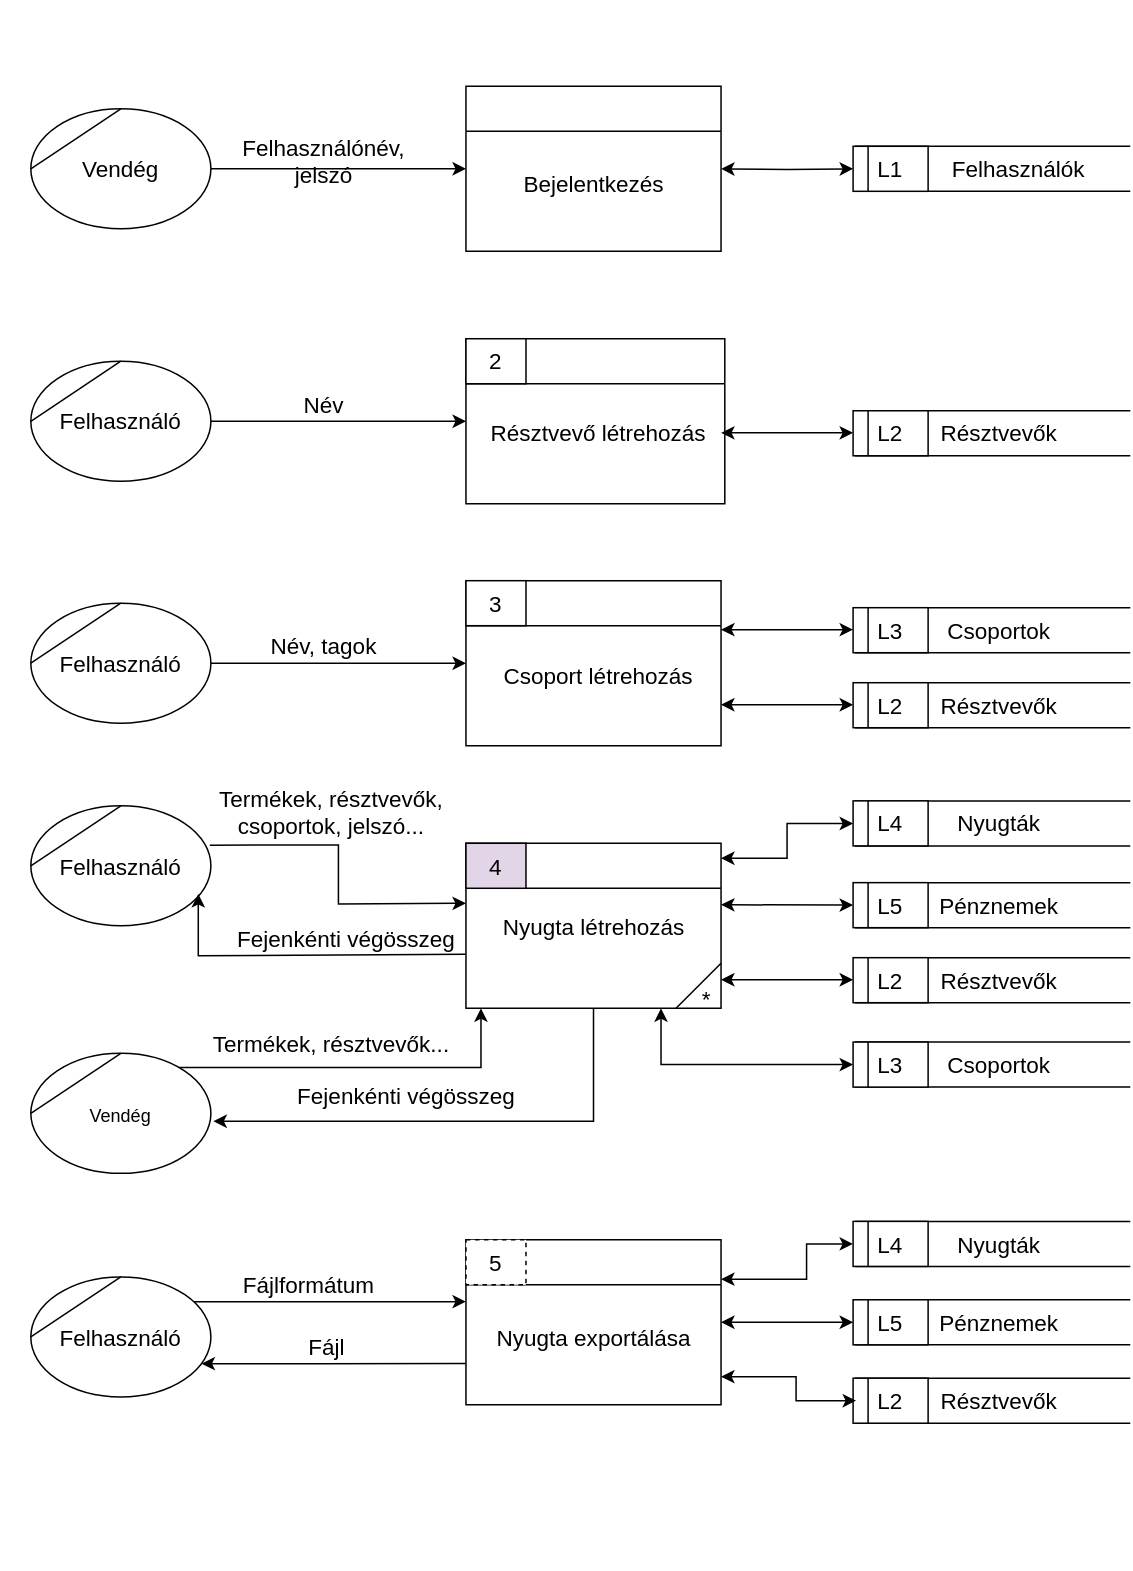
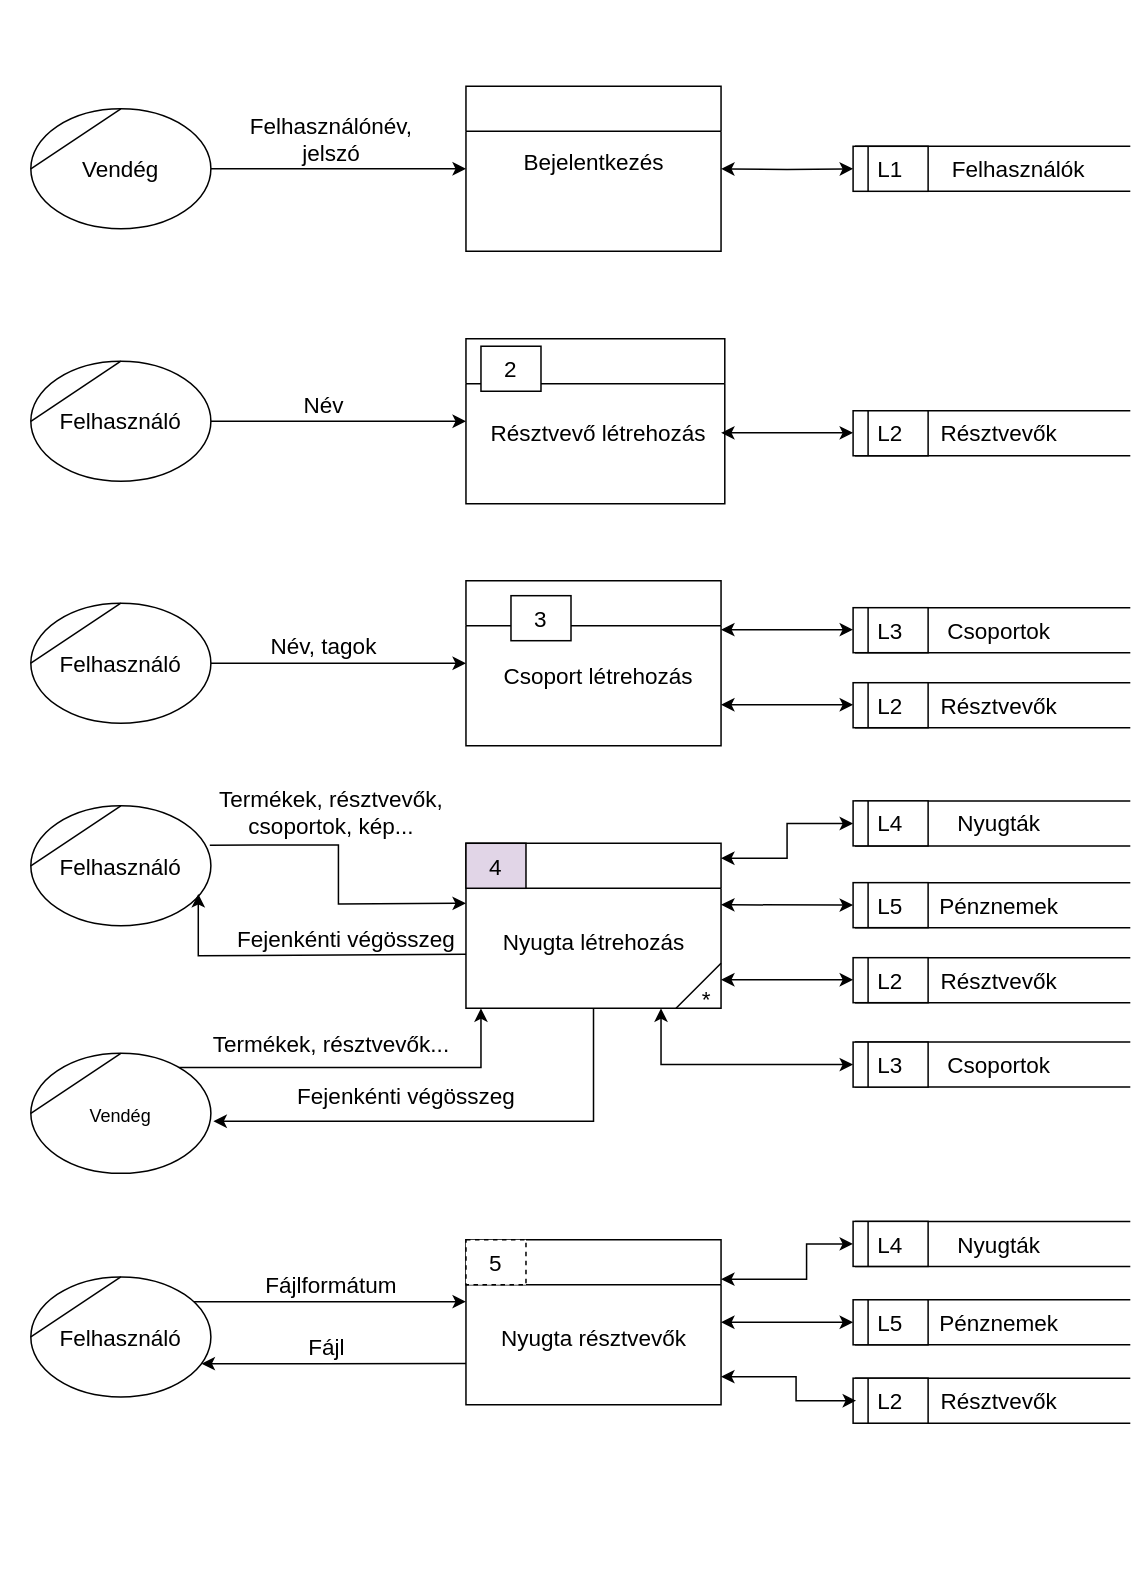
(323, 161) -> (331, 139)
(593, 184) -> (593, 161)
(496, 361) -> (511, 369)
(496, 603) -> (541, 618)
(332, 812) -> (332, 812)
(593, 926) -> (593, 941)
(308, 1284) -> (331, 1284)
(594, 1337) -> (594, 1337)
